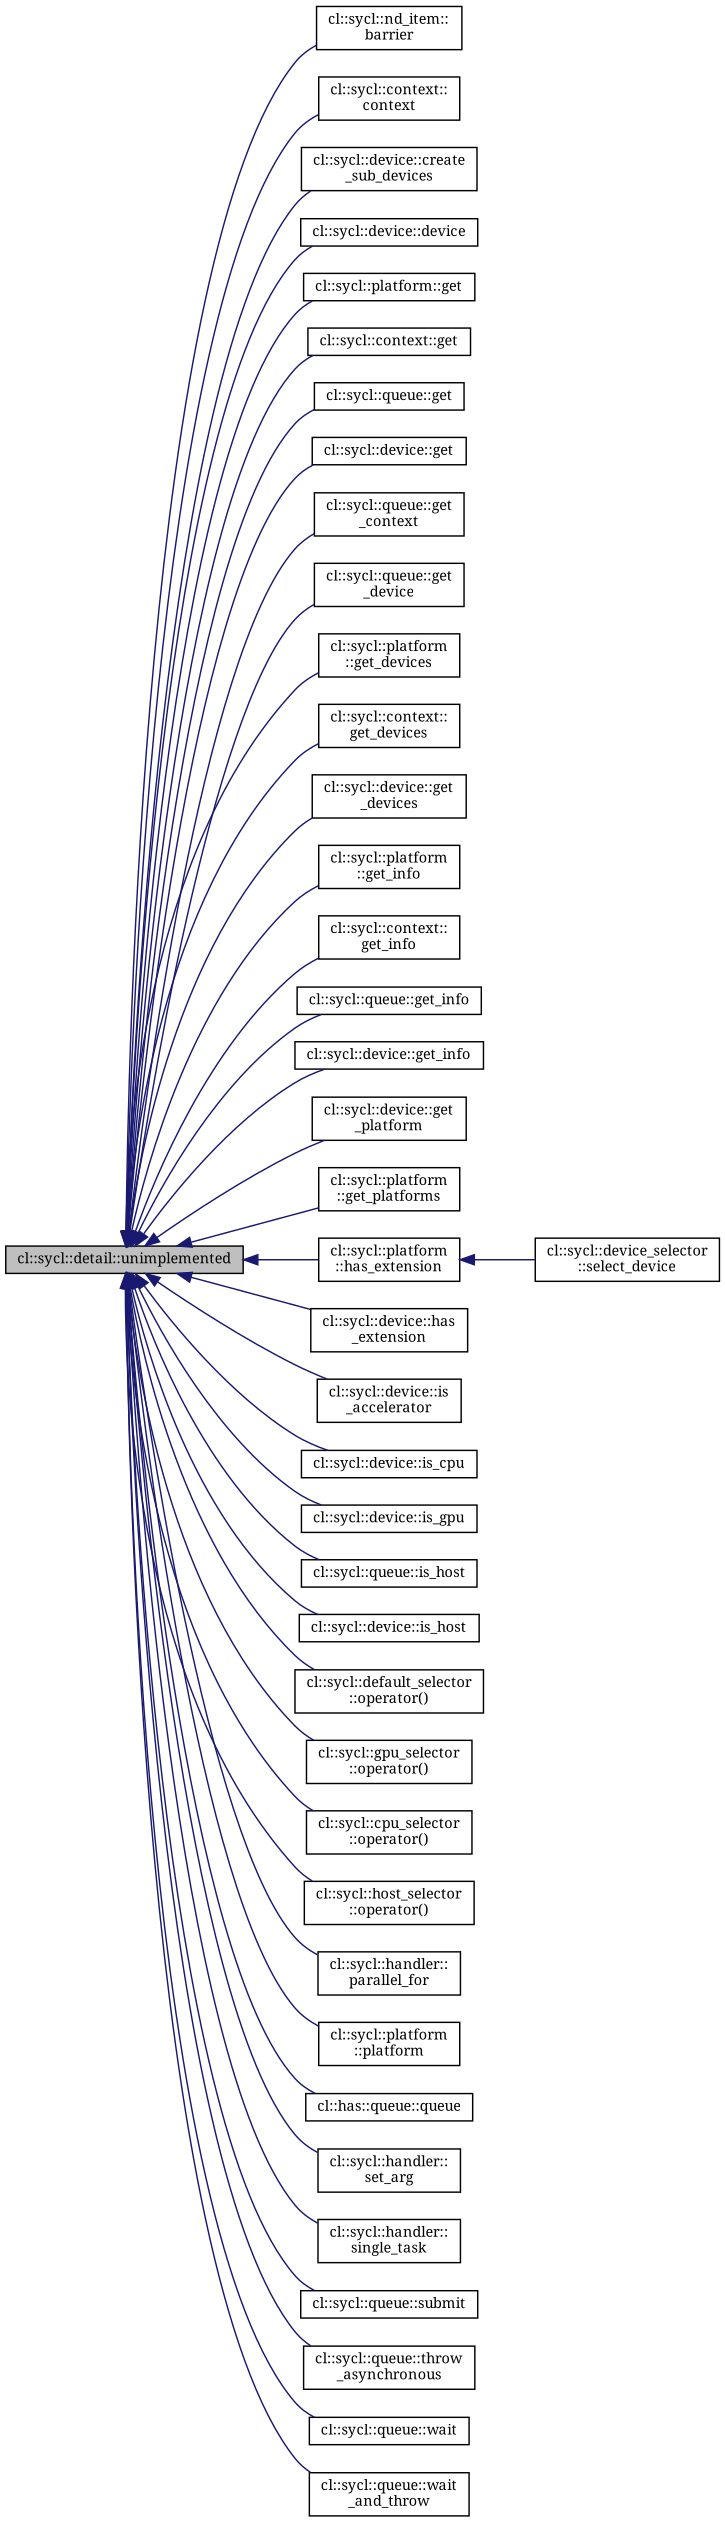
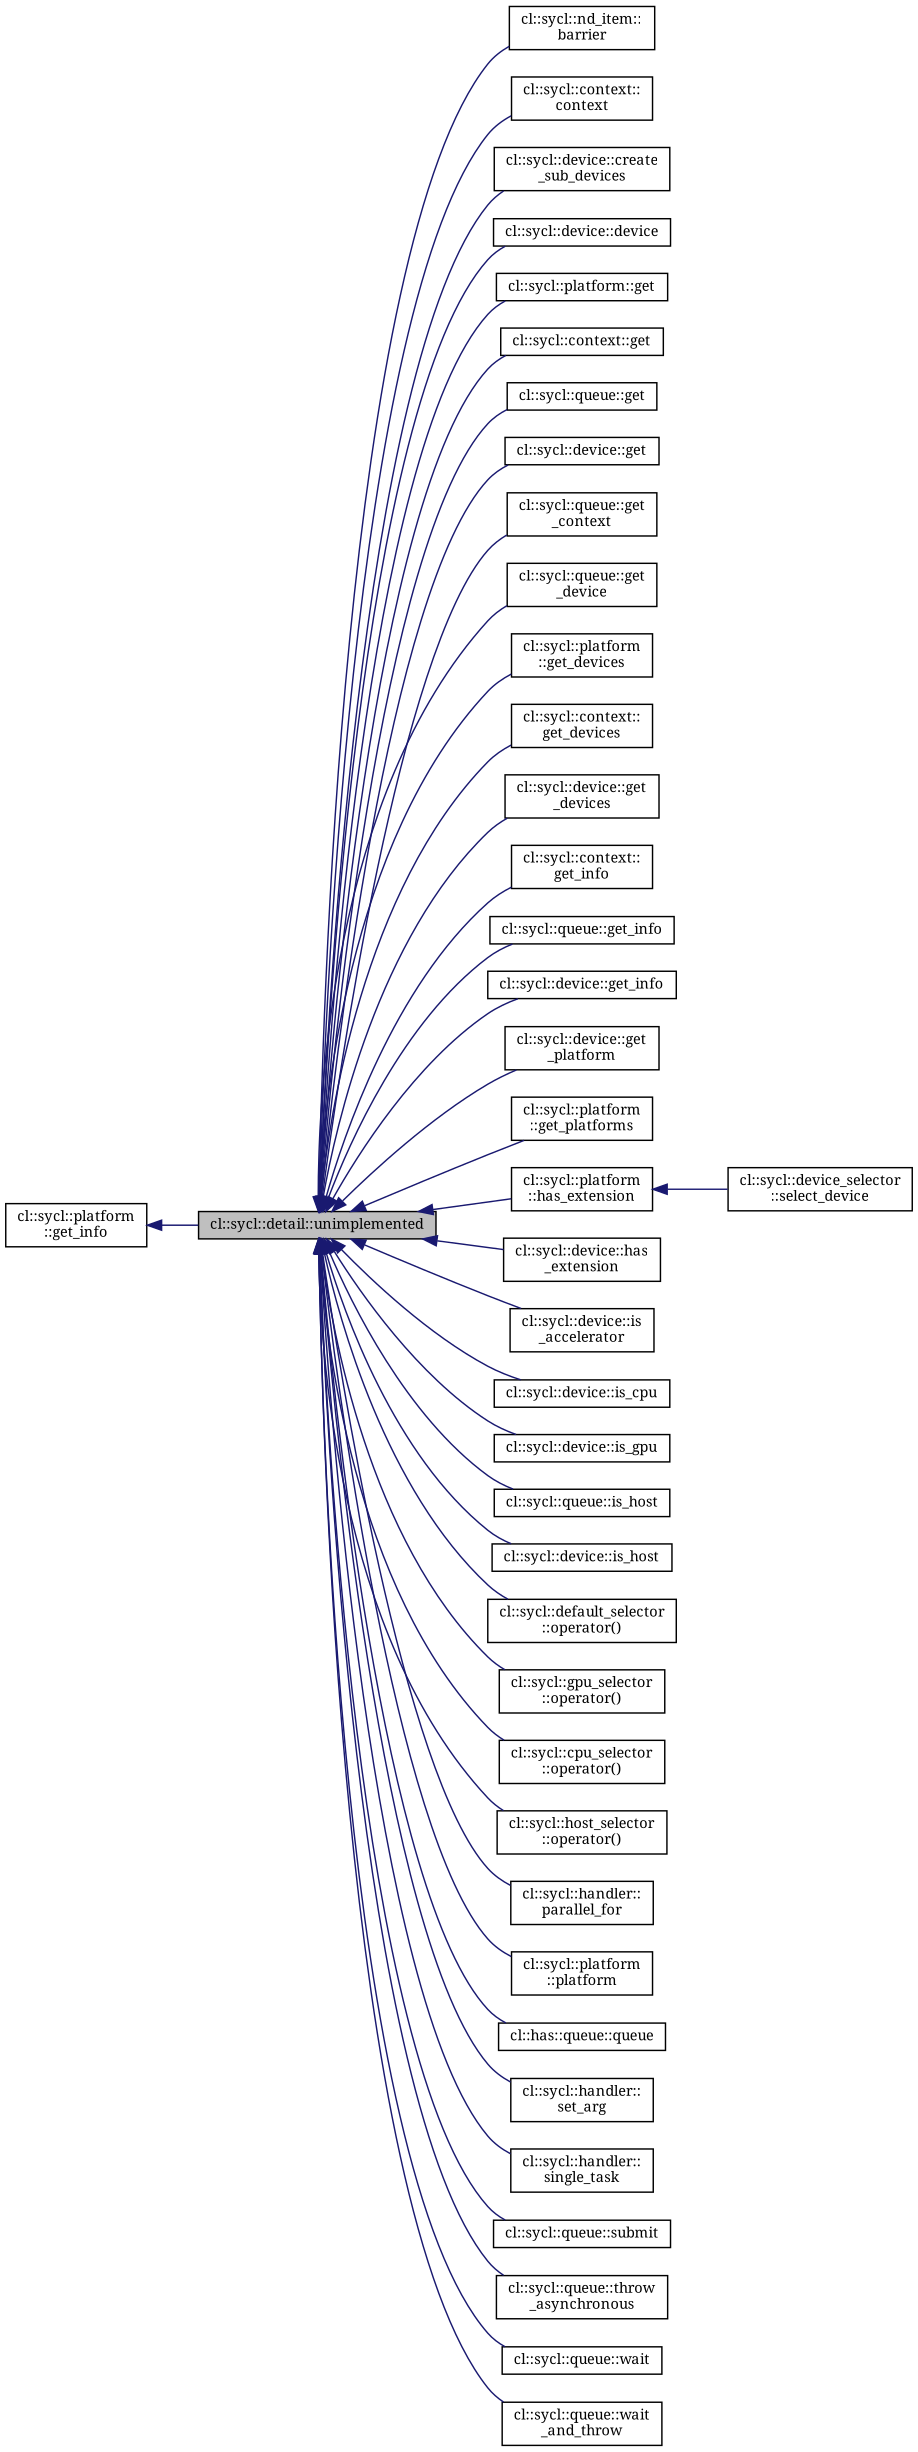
(196, 1042) -> (180, 1225)
